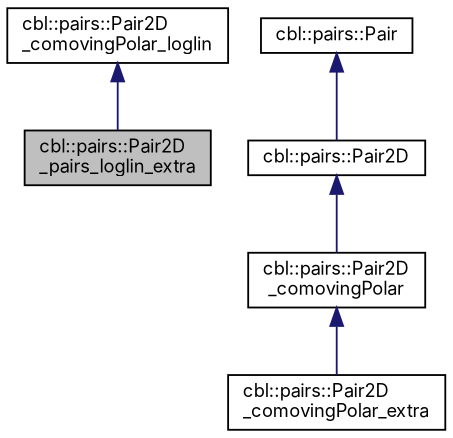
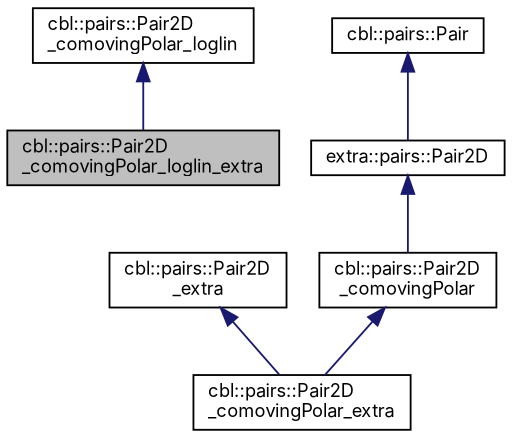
(118, 158) -> (143, 158)
(337, 158) -> (408, 158)
none -> (198, 280)
